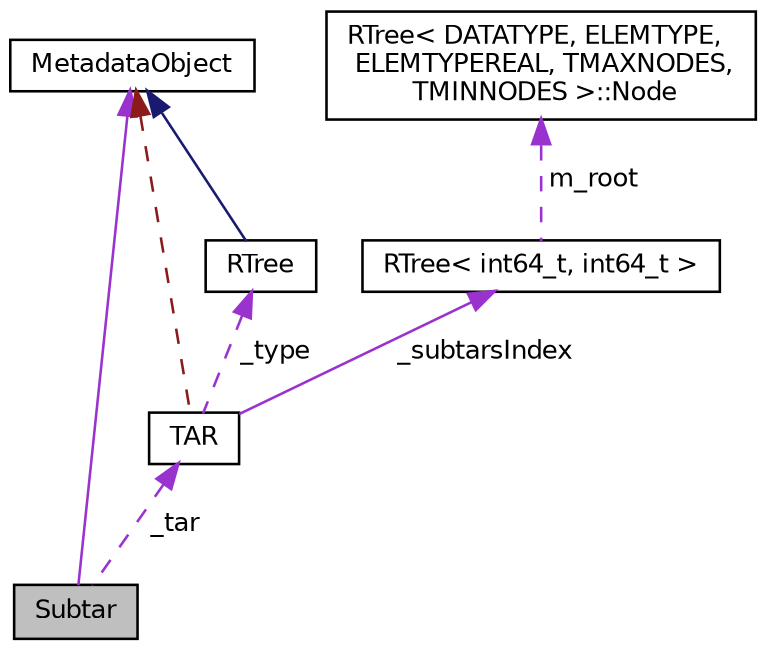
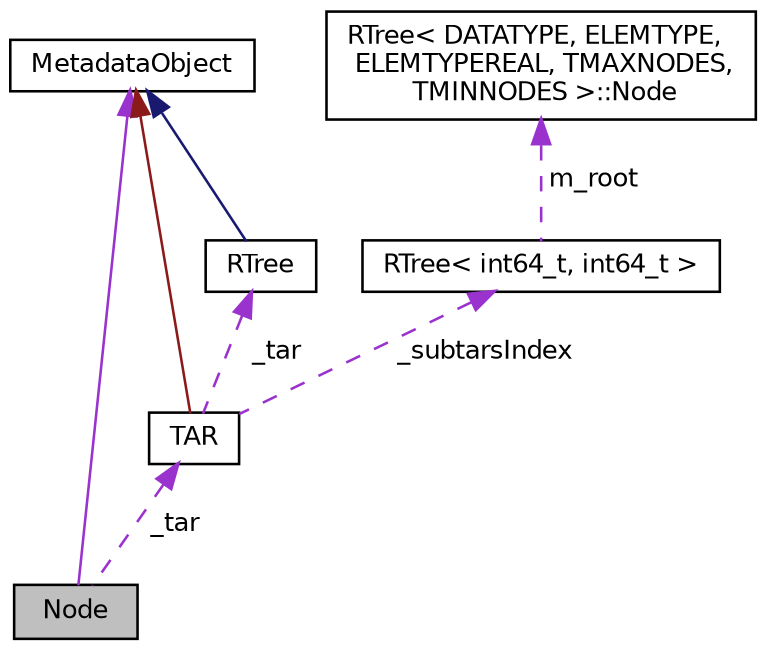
(165, 265) -> (165, 265)
(273, 352) -> (273, 352)
(355, 358) -> (355, 358)
(76, 612) -> (76, 612)
